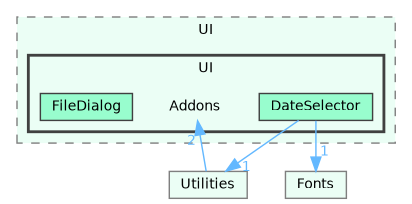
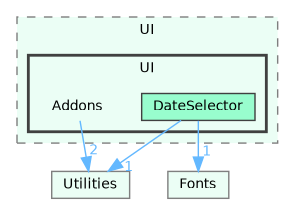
(86, 107) -> none
(203, 153) -> (83, 139)
